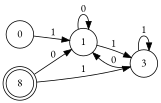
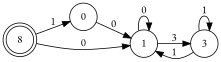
(53, 33) -> (114, 24)
(114, 44) -> (174, 38)
(114, 60) -> (174, 52)
(80, 77) -> (49, 29)
